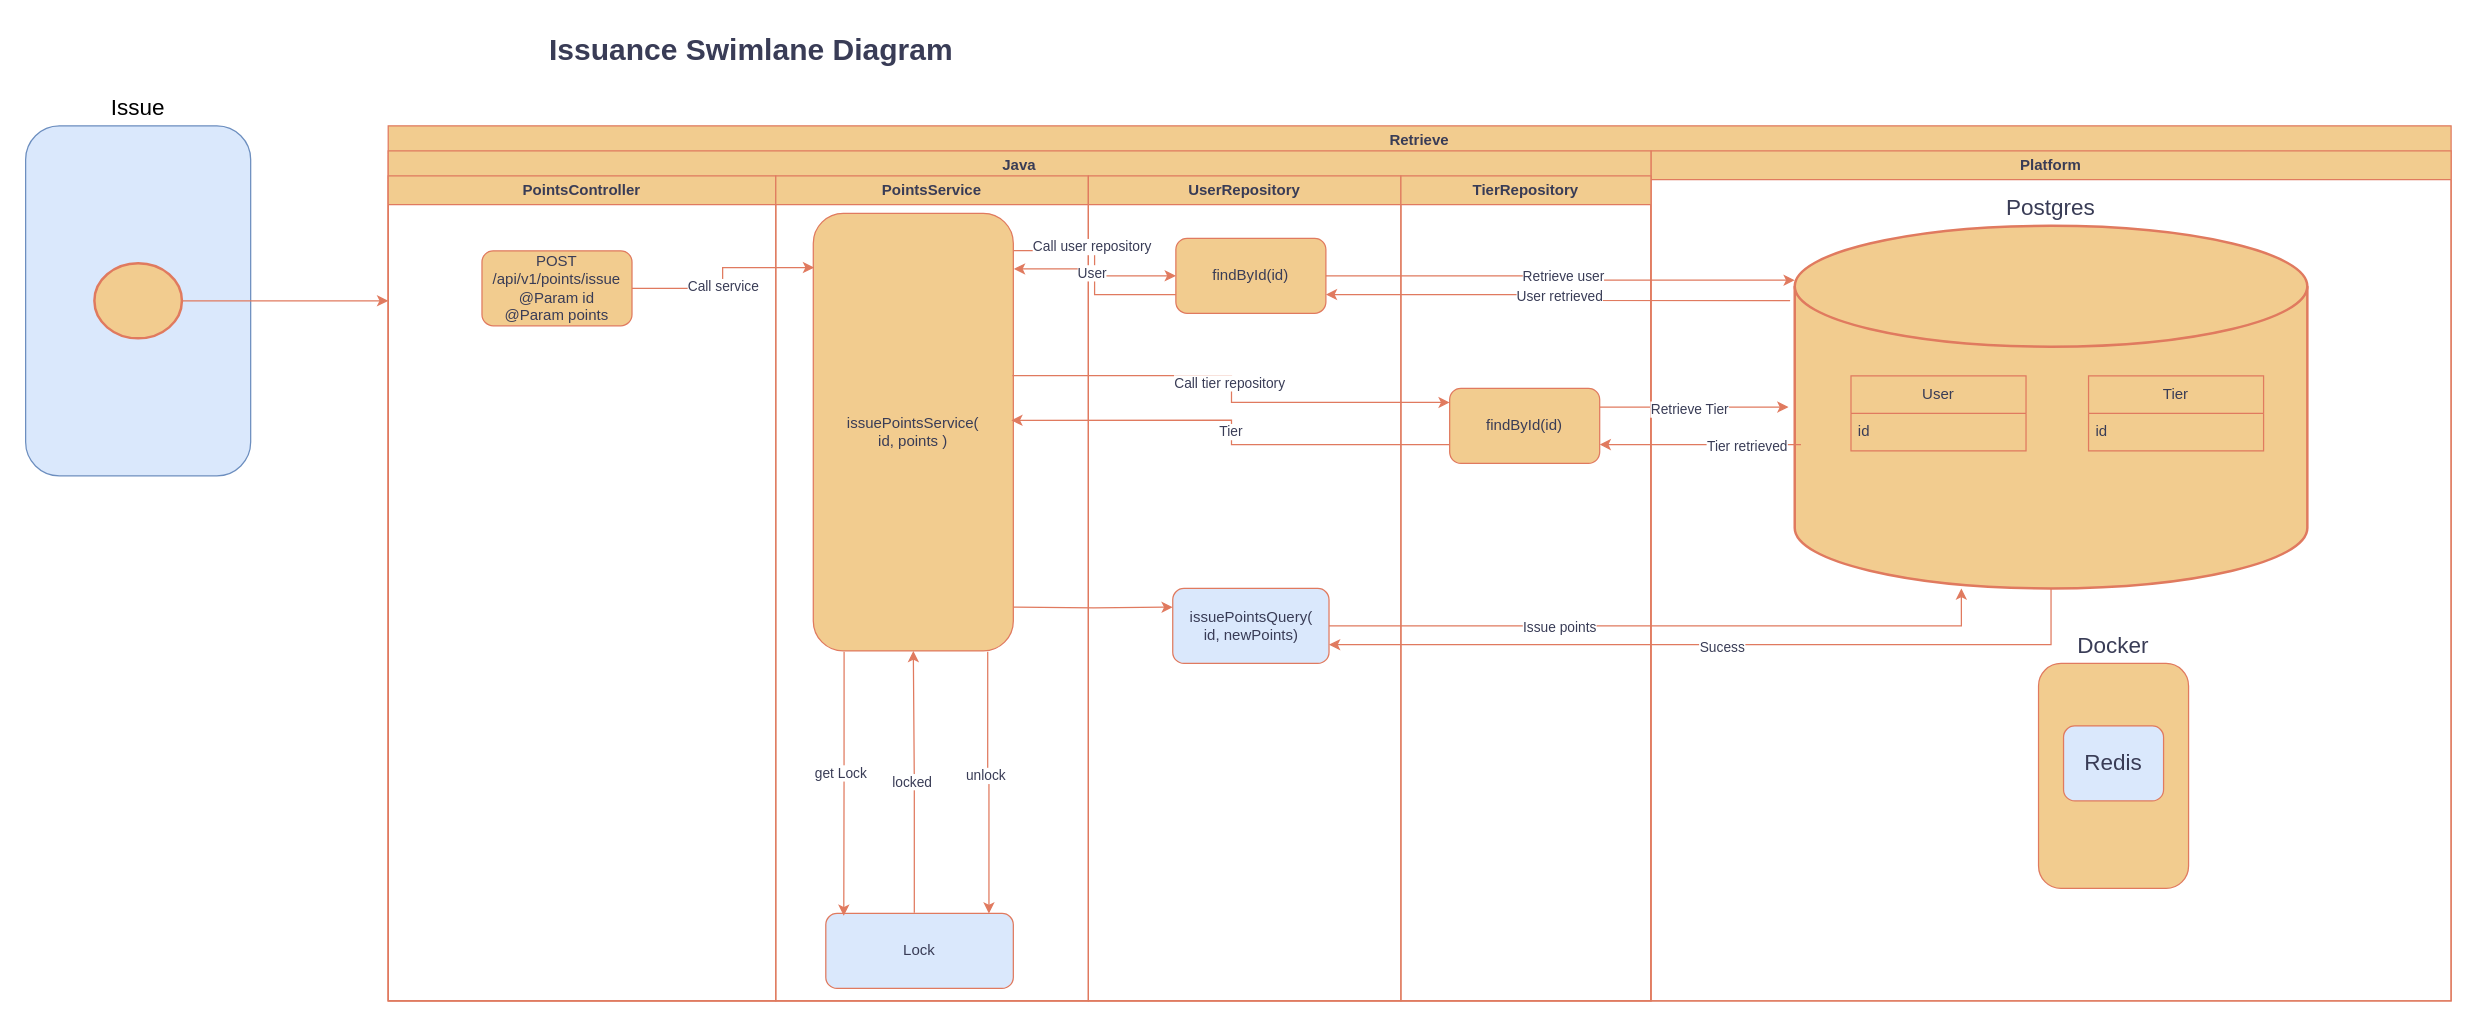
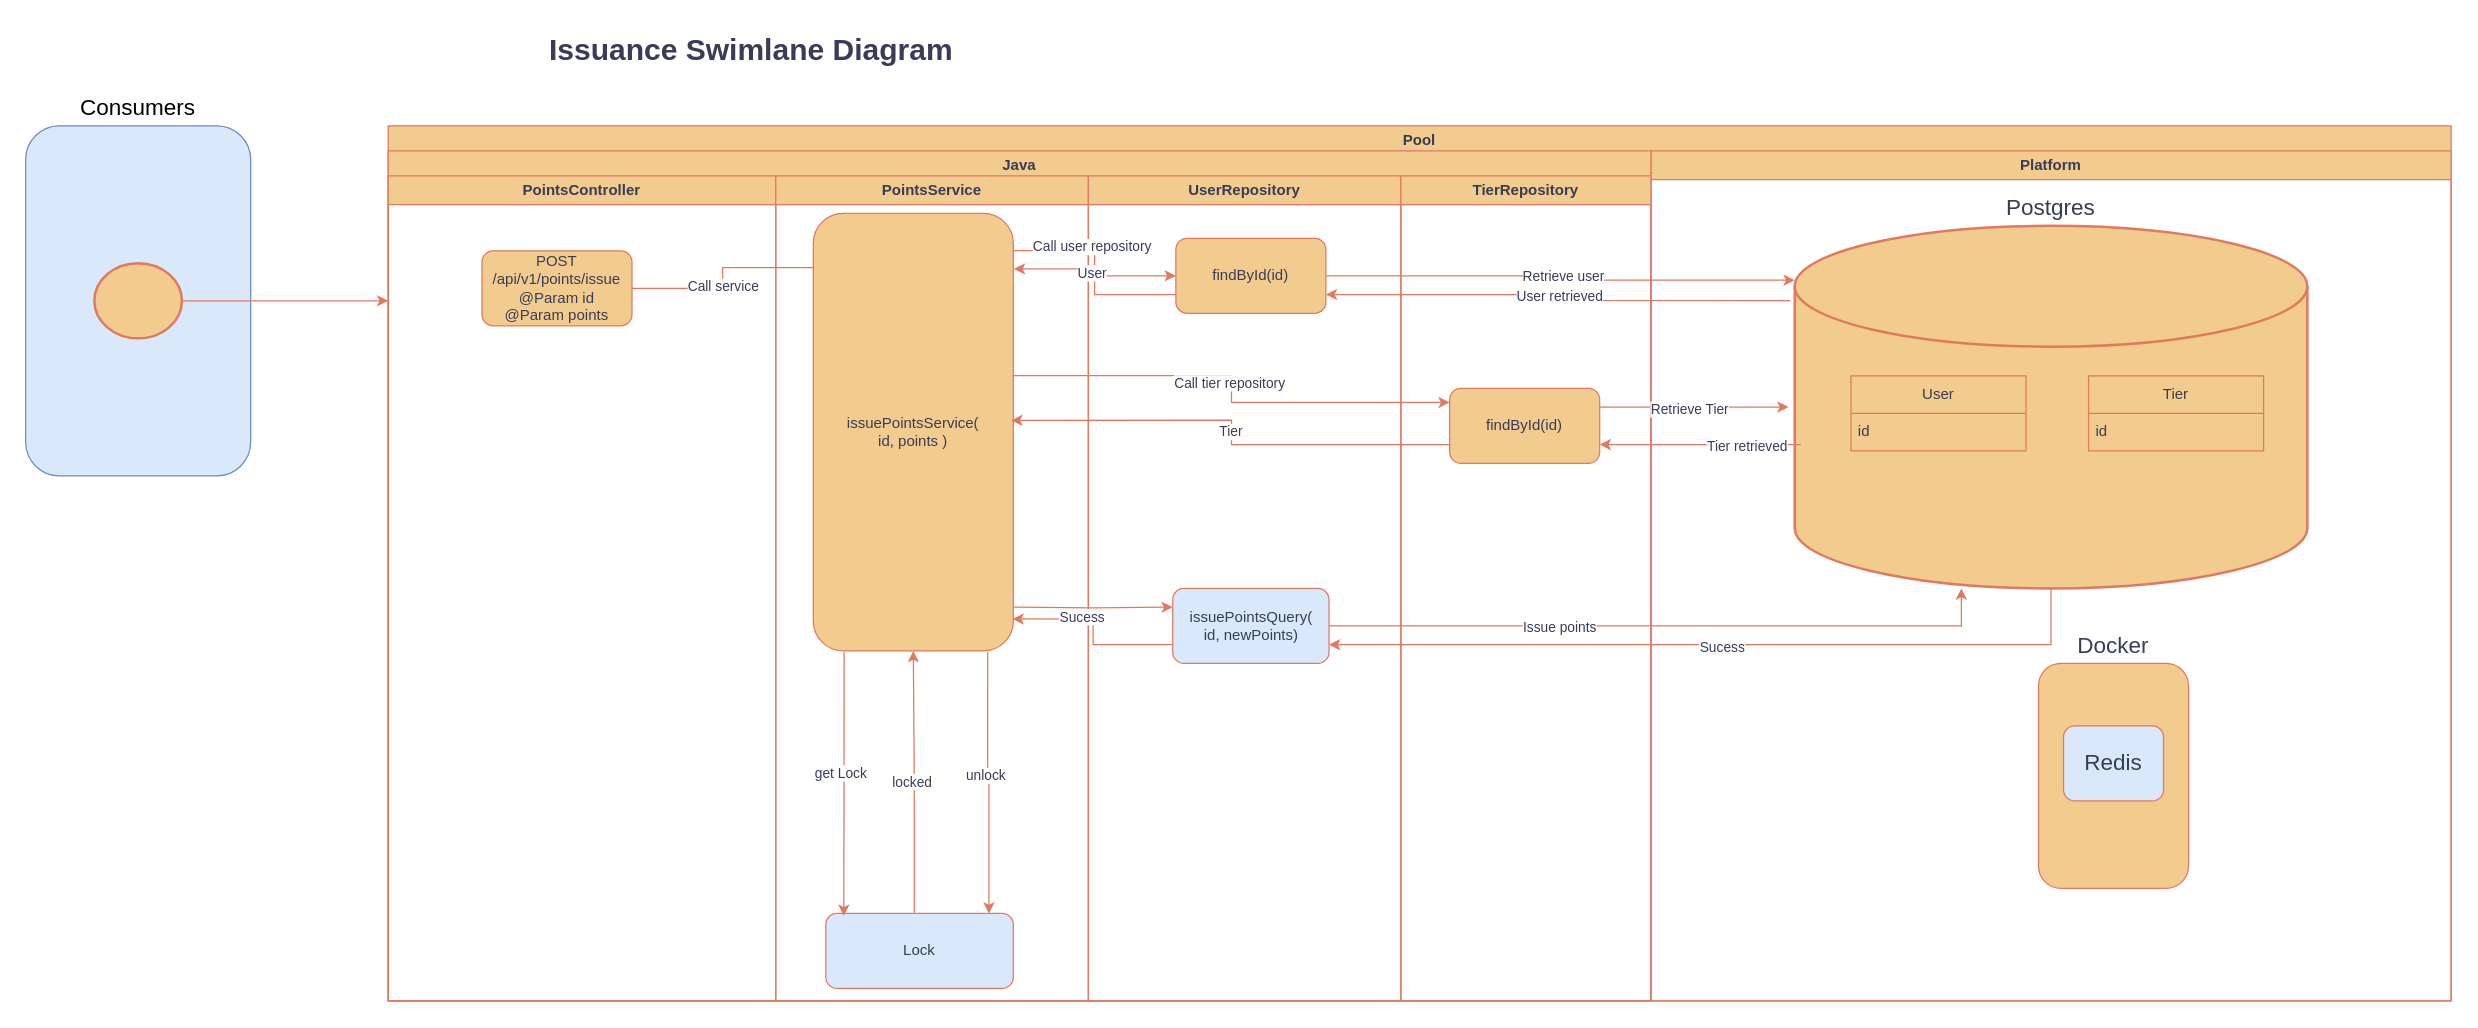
(138, 113) -> (138, 113)
(1419, 141) -> (1419, 141)
(804, 267) -> (807, 267)
none -> (1093, 635)
